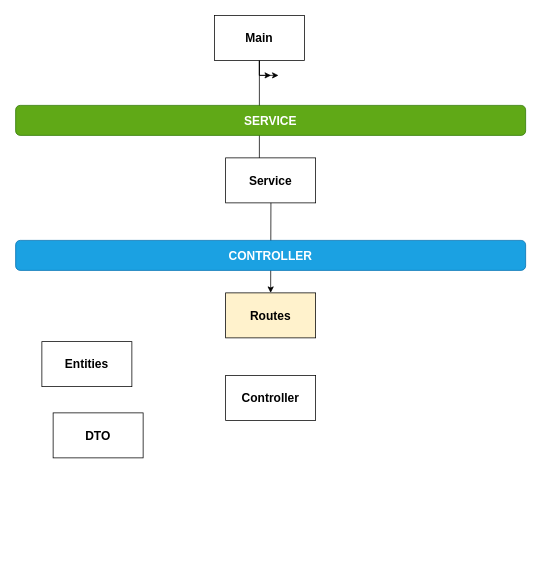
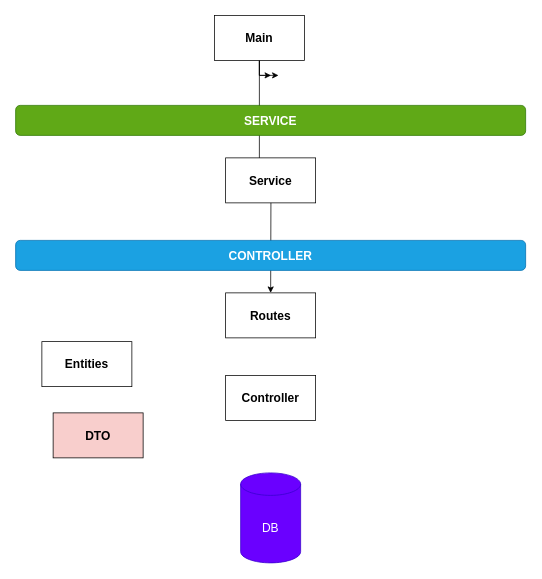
(270, 315) -> (270, 315)
(98, 435) -> (98, 435)
none -> (270, 518)
